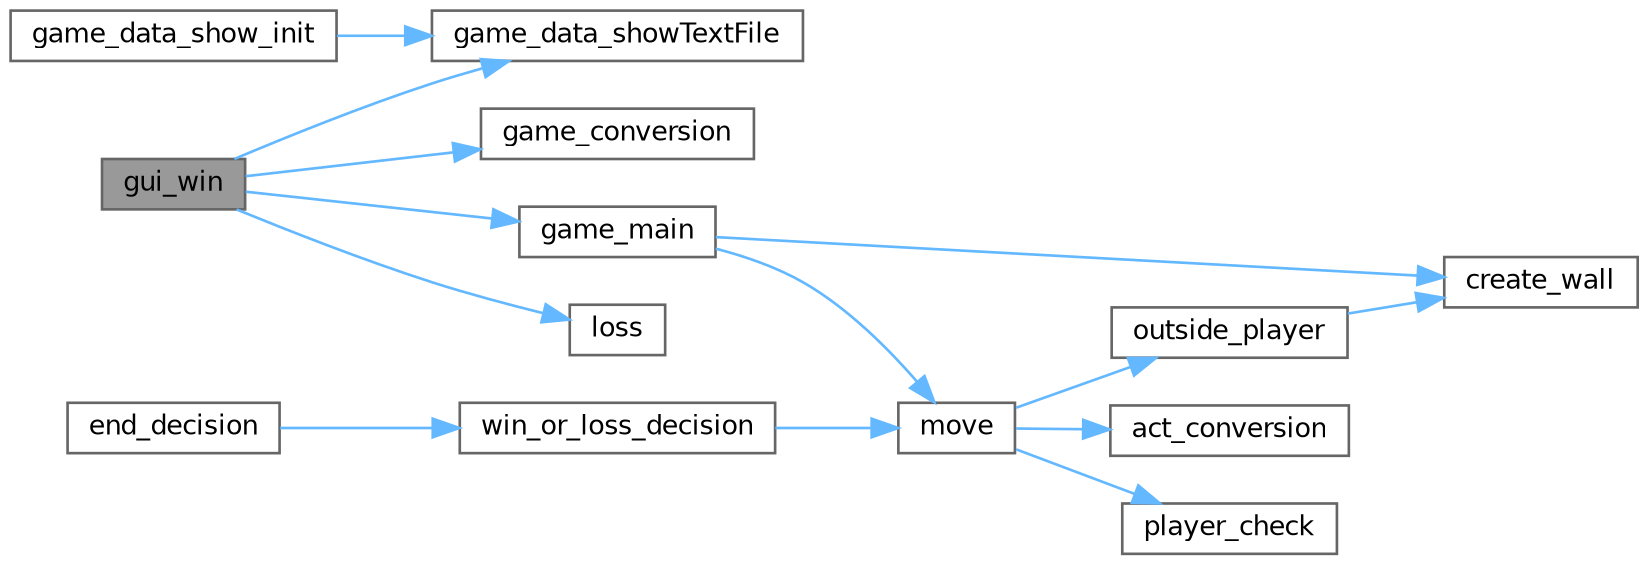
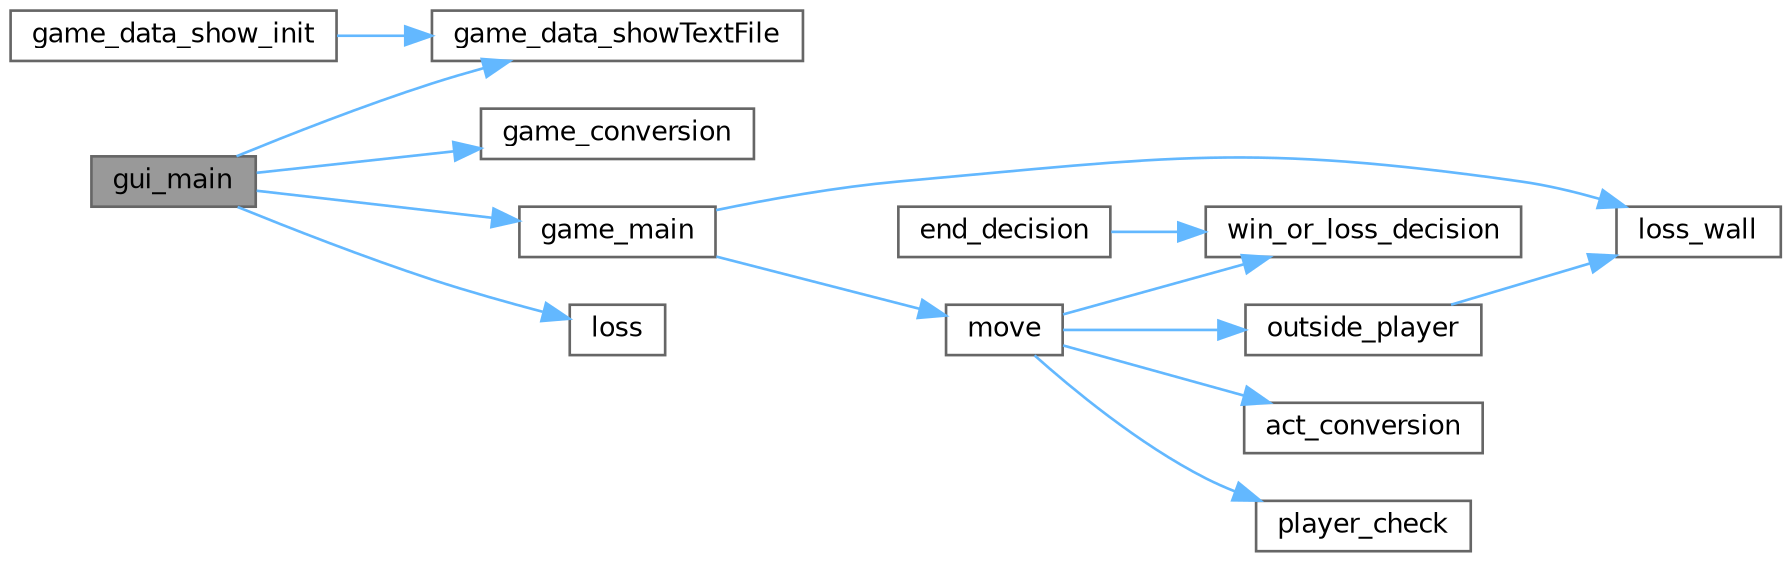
(174, 184) -> (174, 182)
(1541, 282) -> (1699, 232)
(823, 428) -> (1153, 289)
